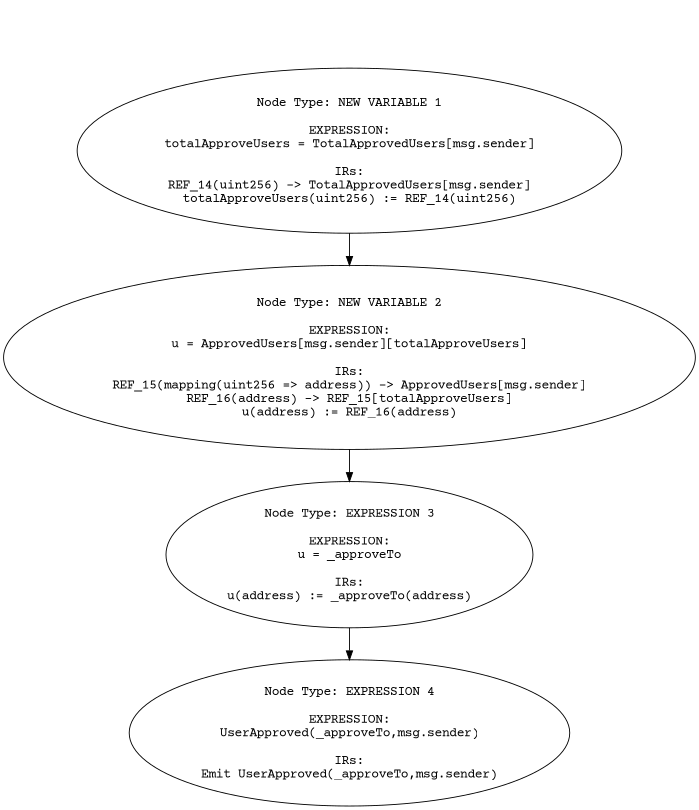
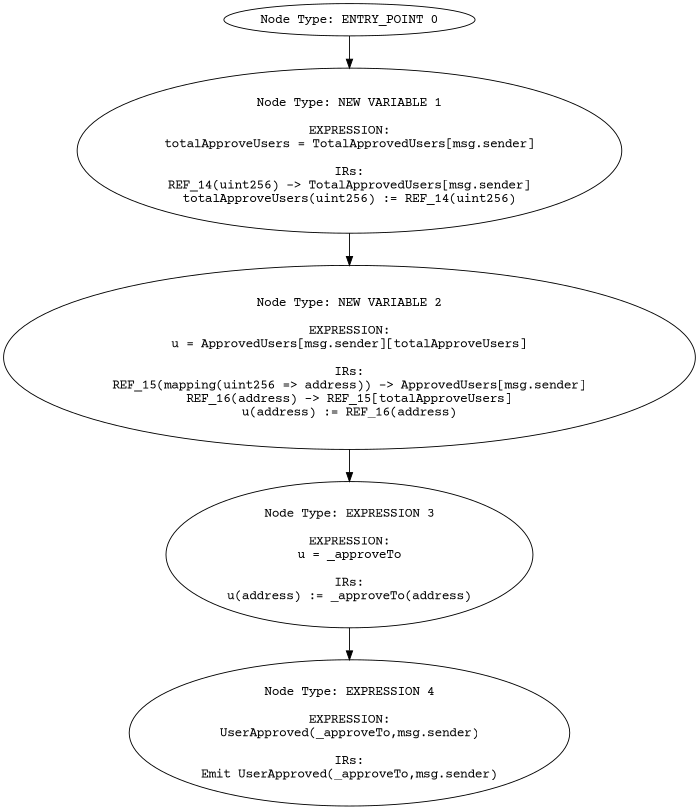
none -> (349, 20)
